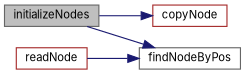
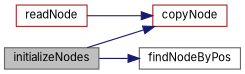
(107, 58) -> (114, 16)
